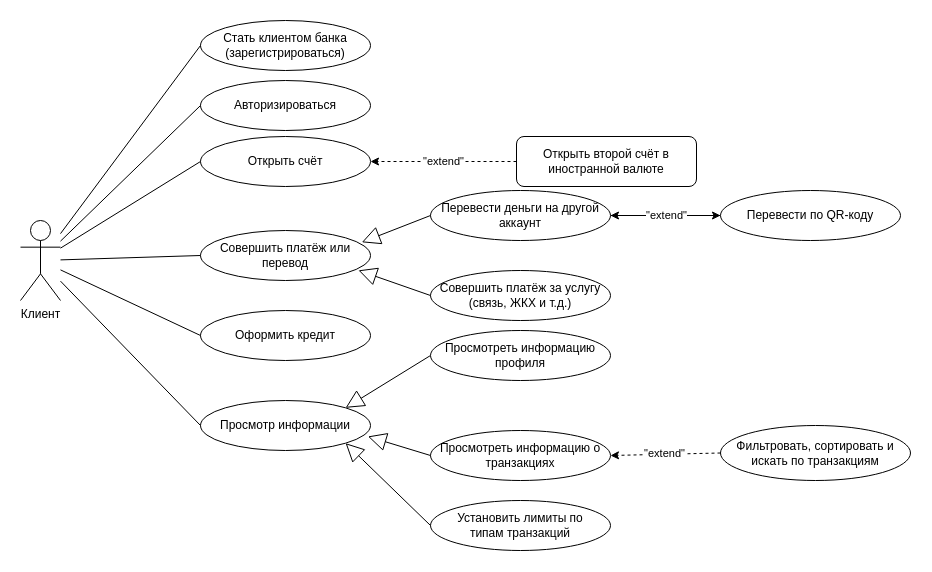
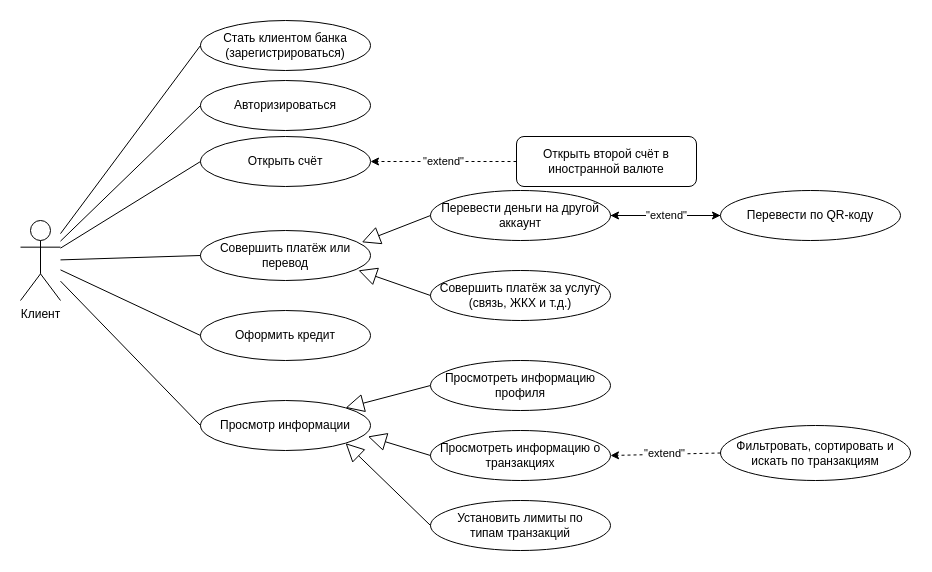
(521, 356) -> (521, 386)
